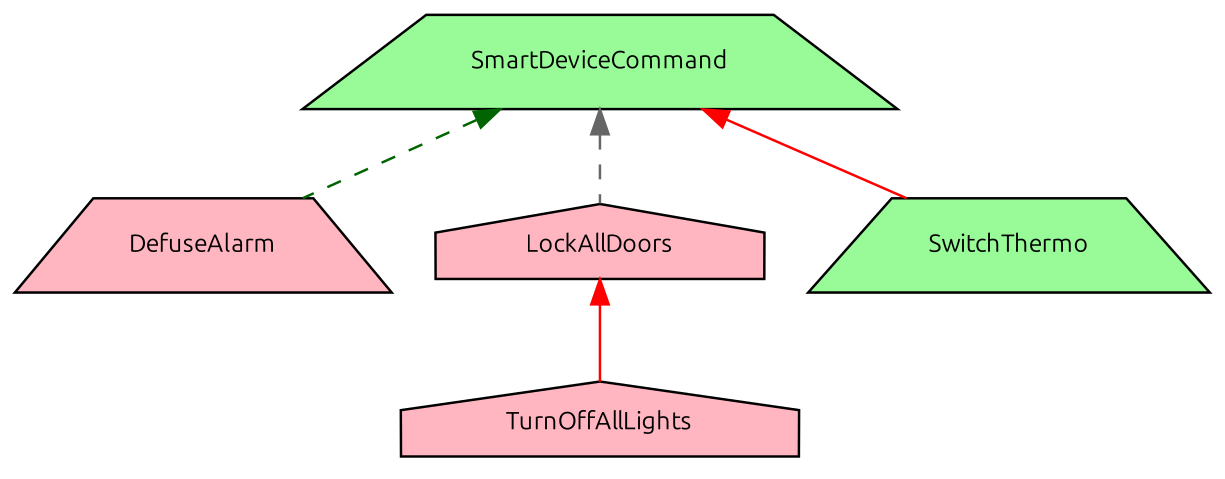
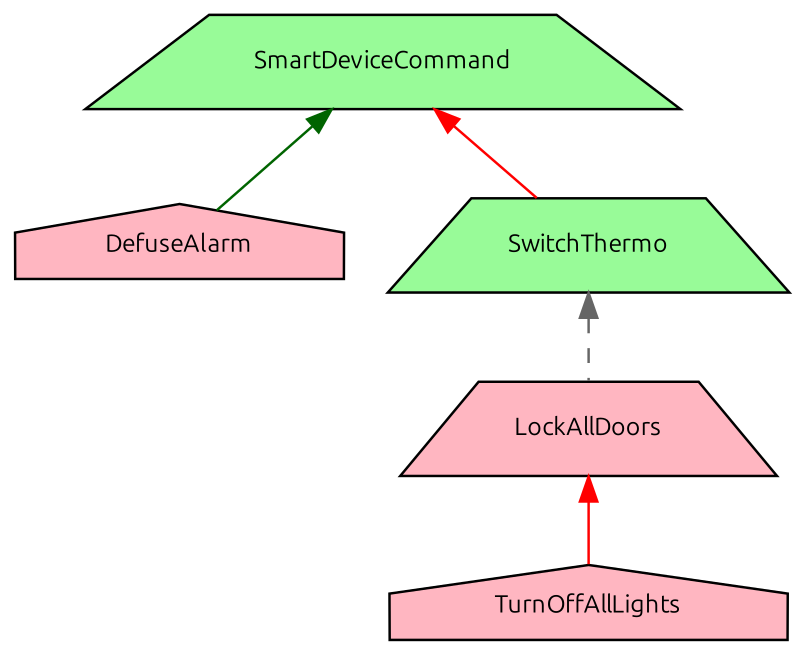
(390, 159) -> (264, 168)
(600, 169) -> (589, 350)
(203, 245) -> (180, 245)
(600, 245) -> (589, 429)
